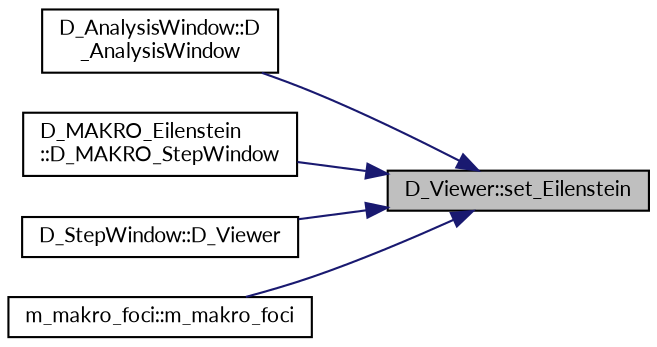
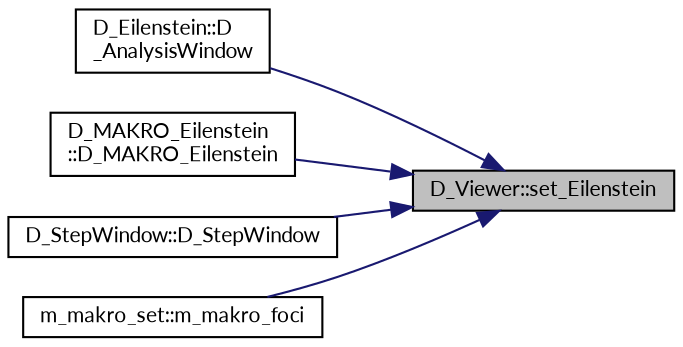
(160, 41) -> (173, 41)
(160, 144) -> (173, 144)
(160, 237) -> (173, 237)
(160, 317) -> (173, 317)
